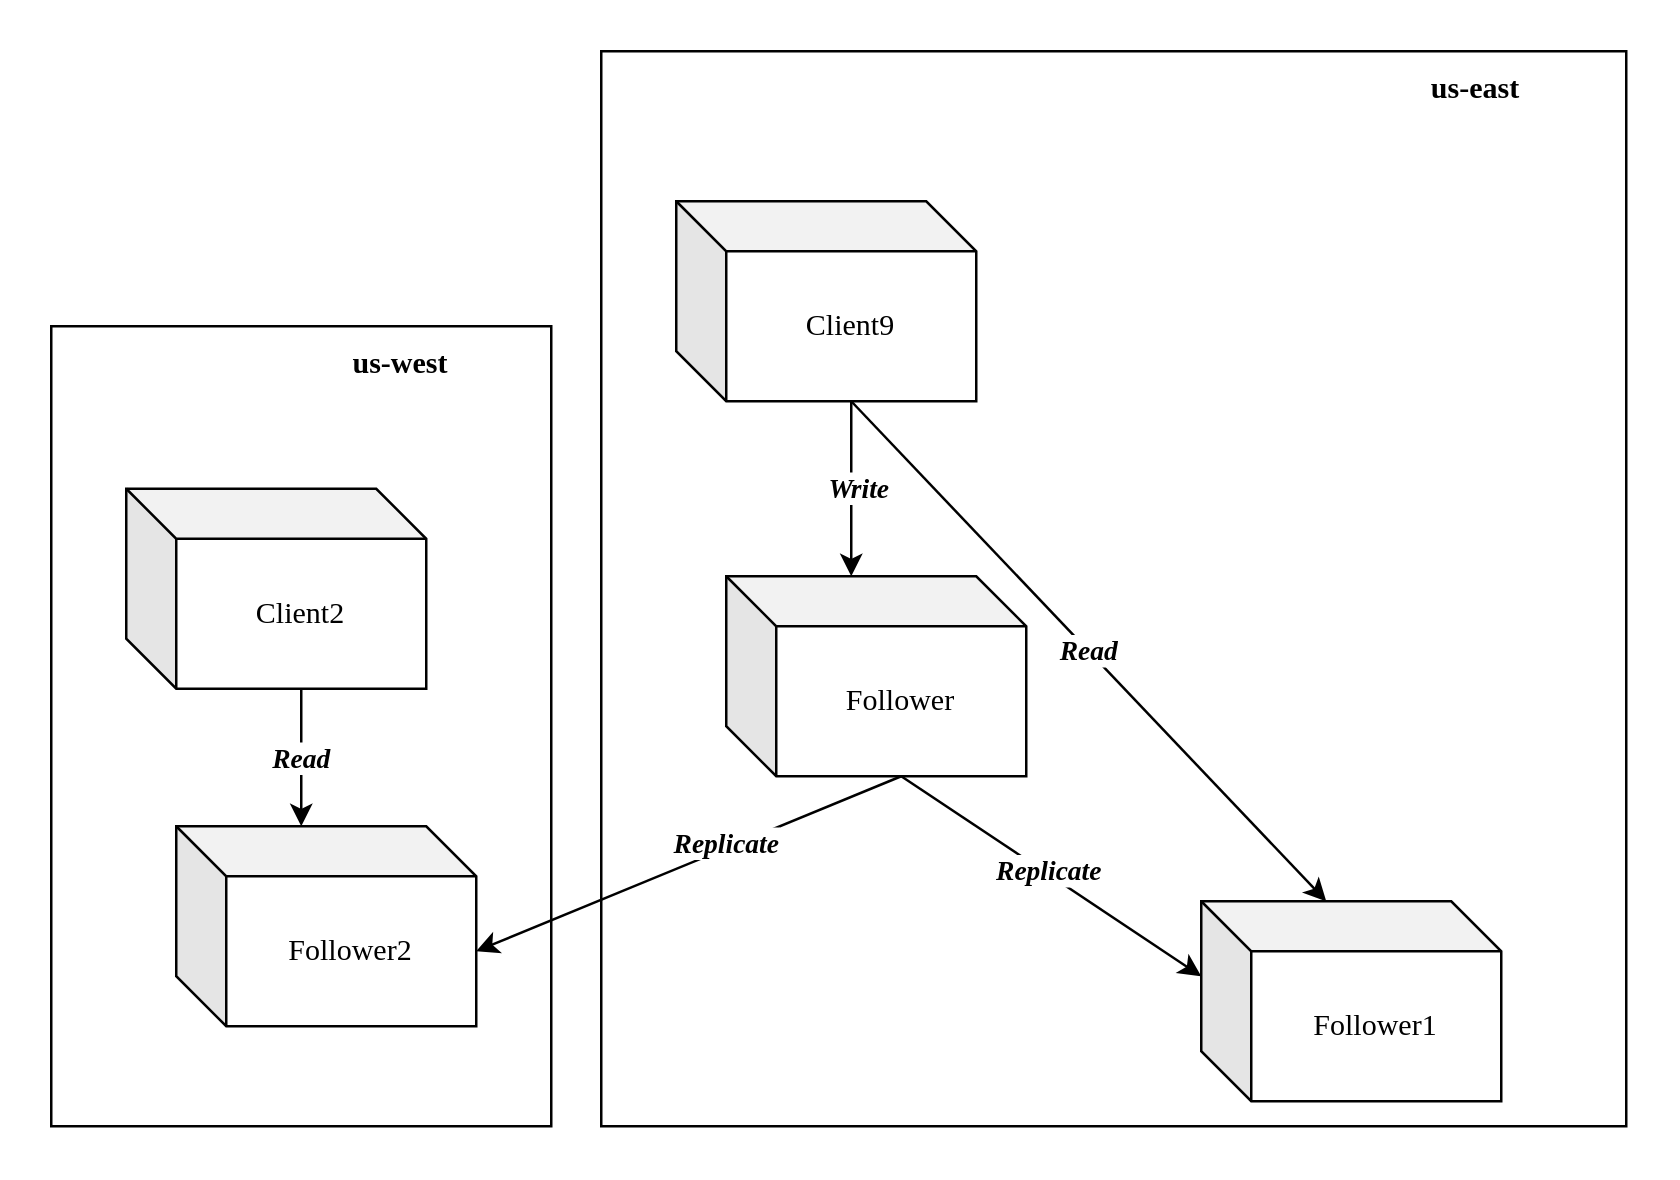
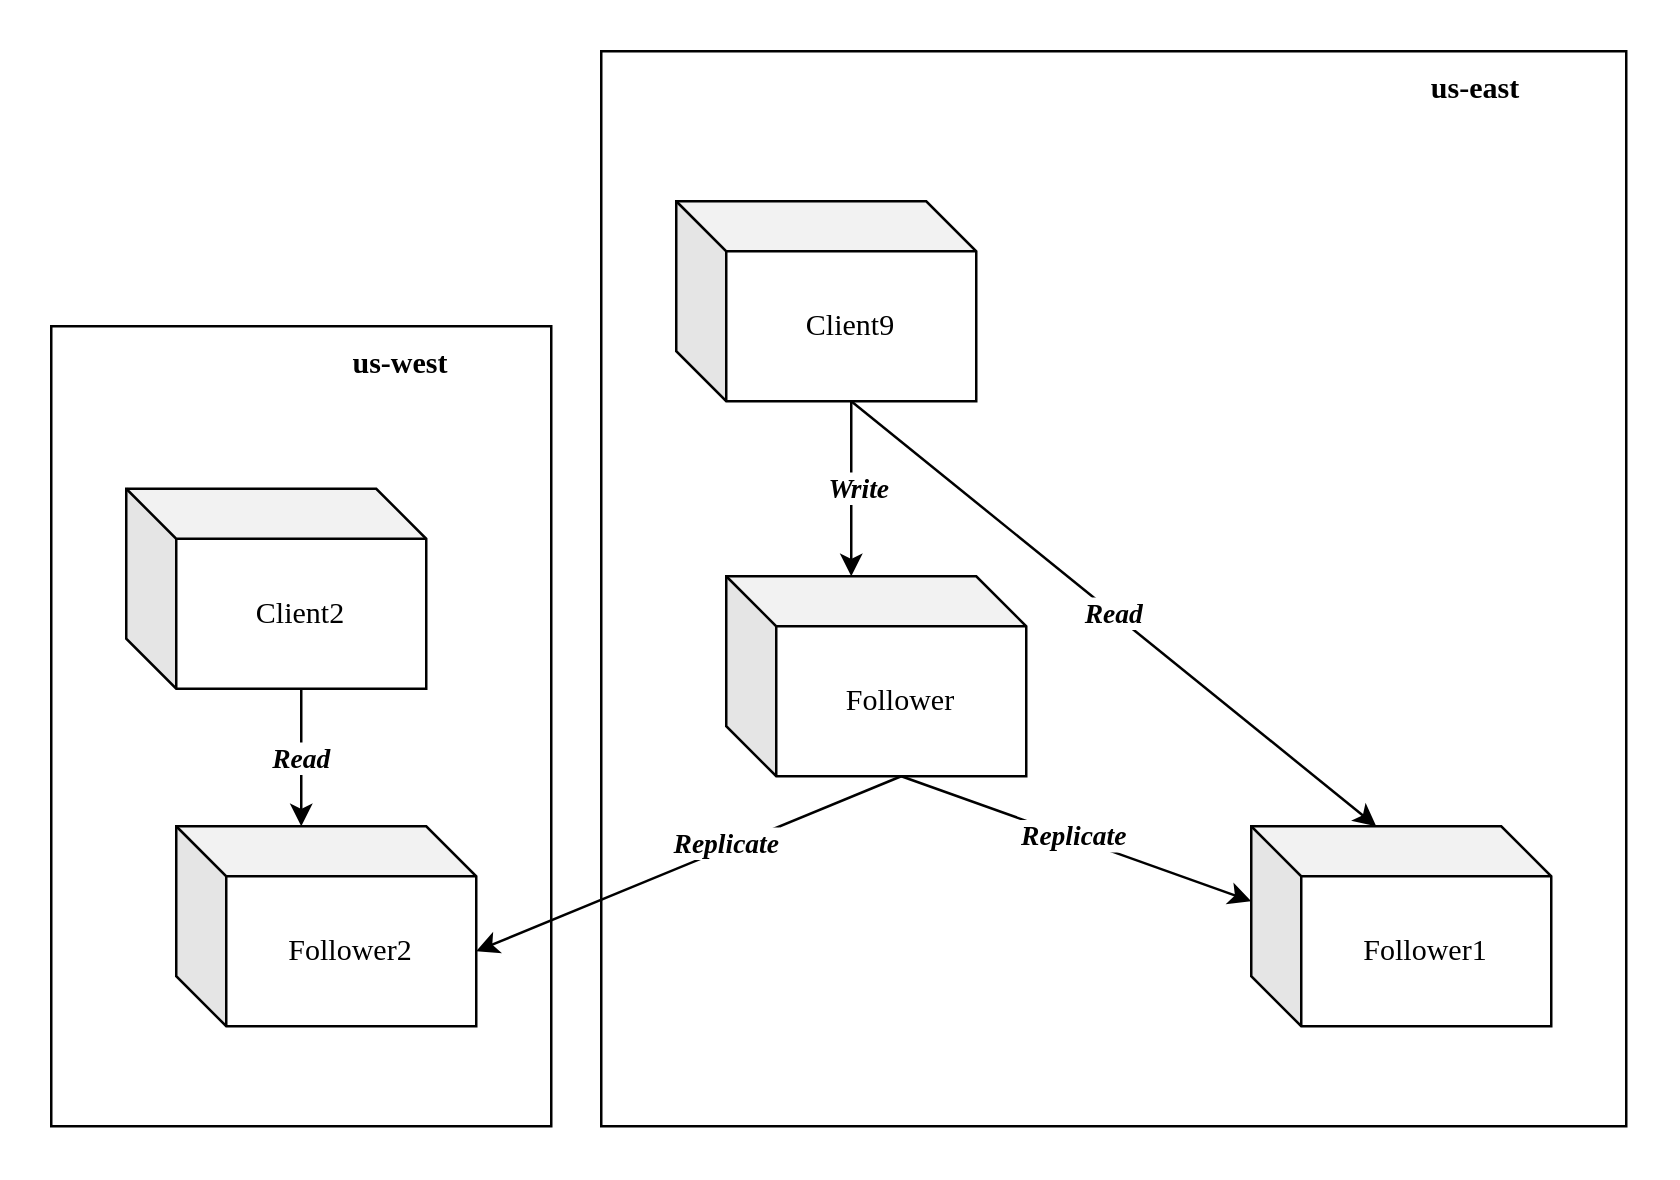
(1351, 1001) -> (1401, 926)
